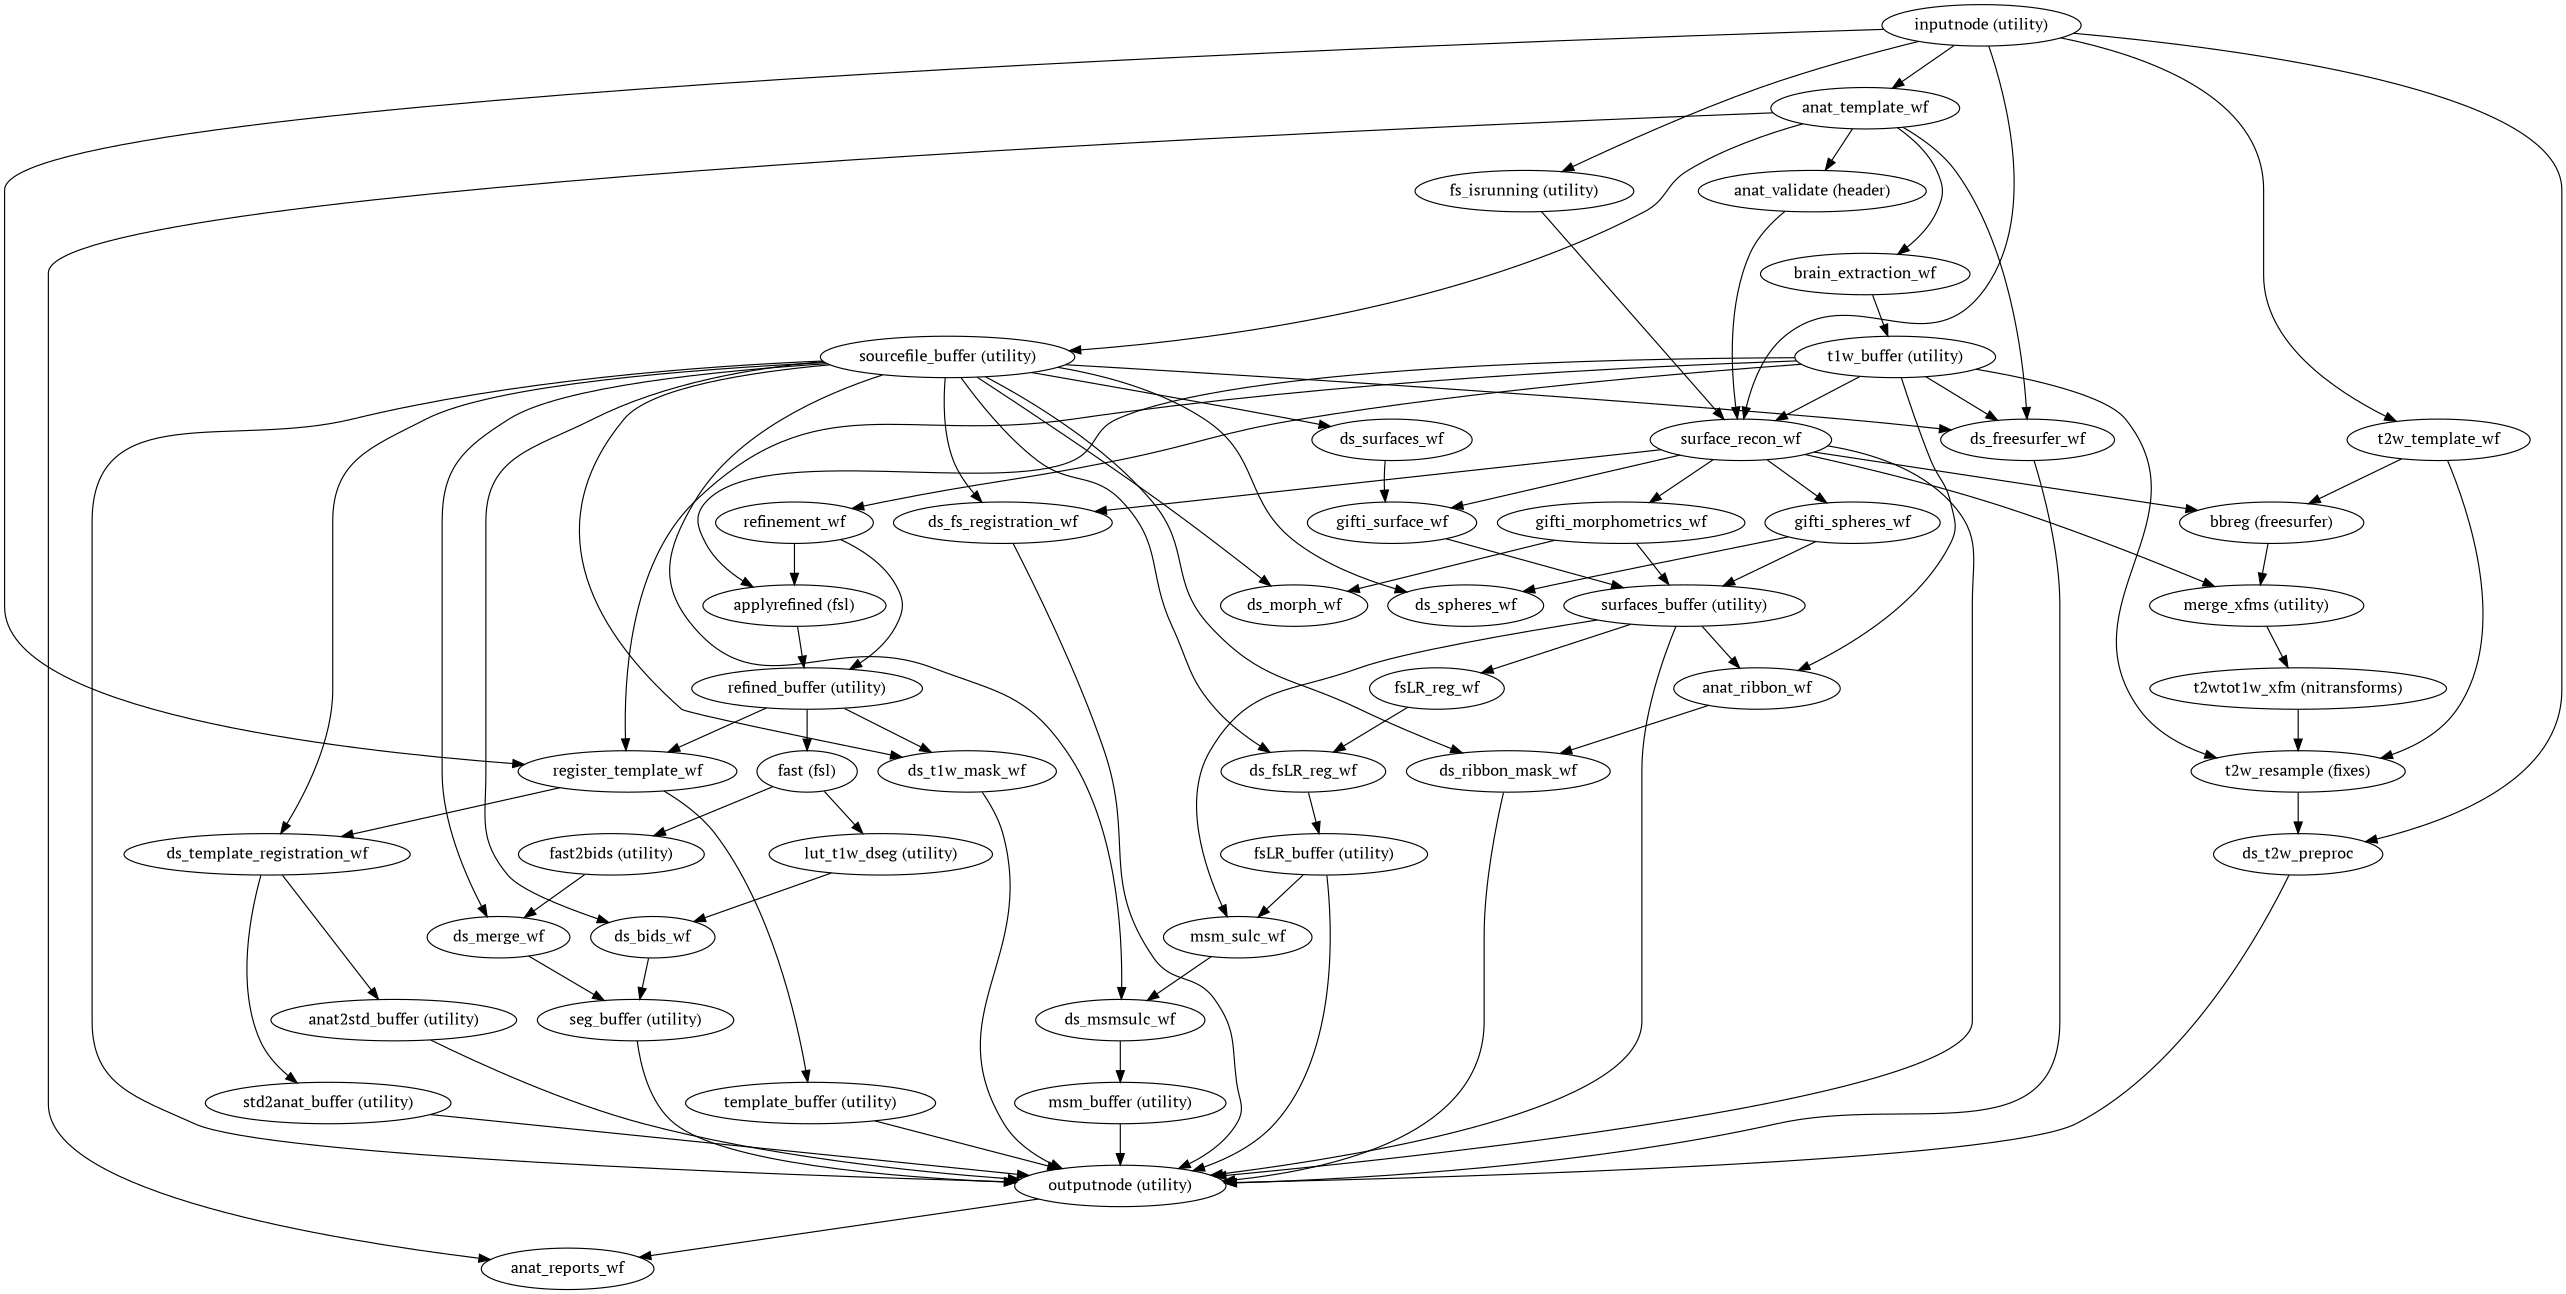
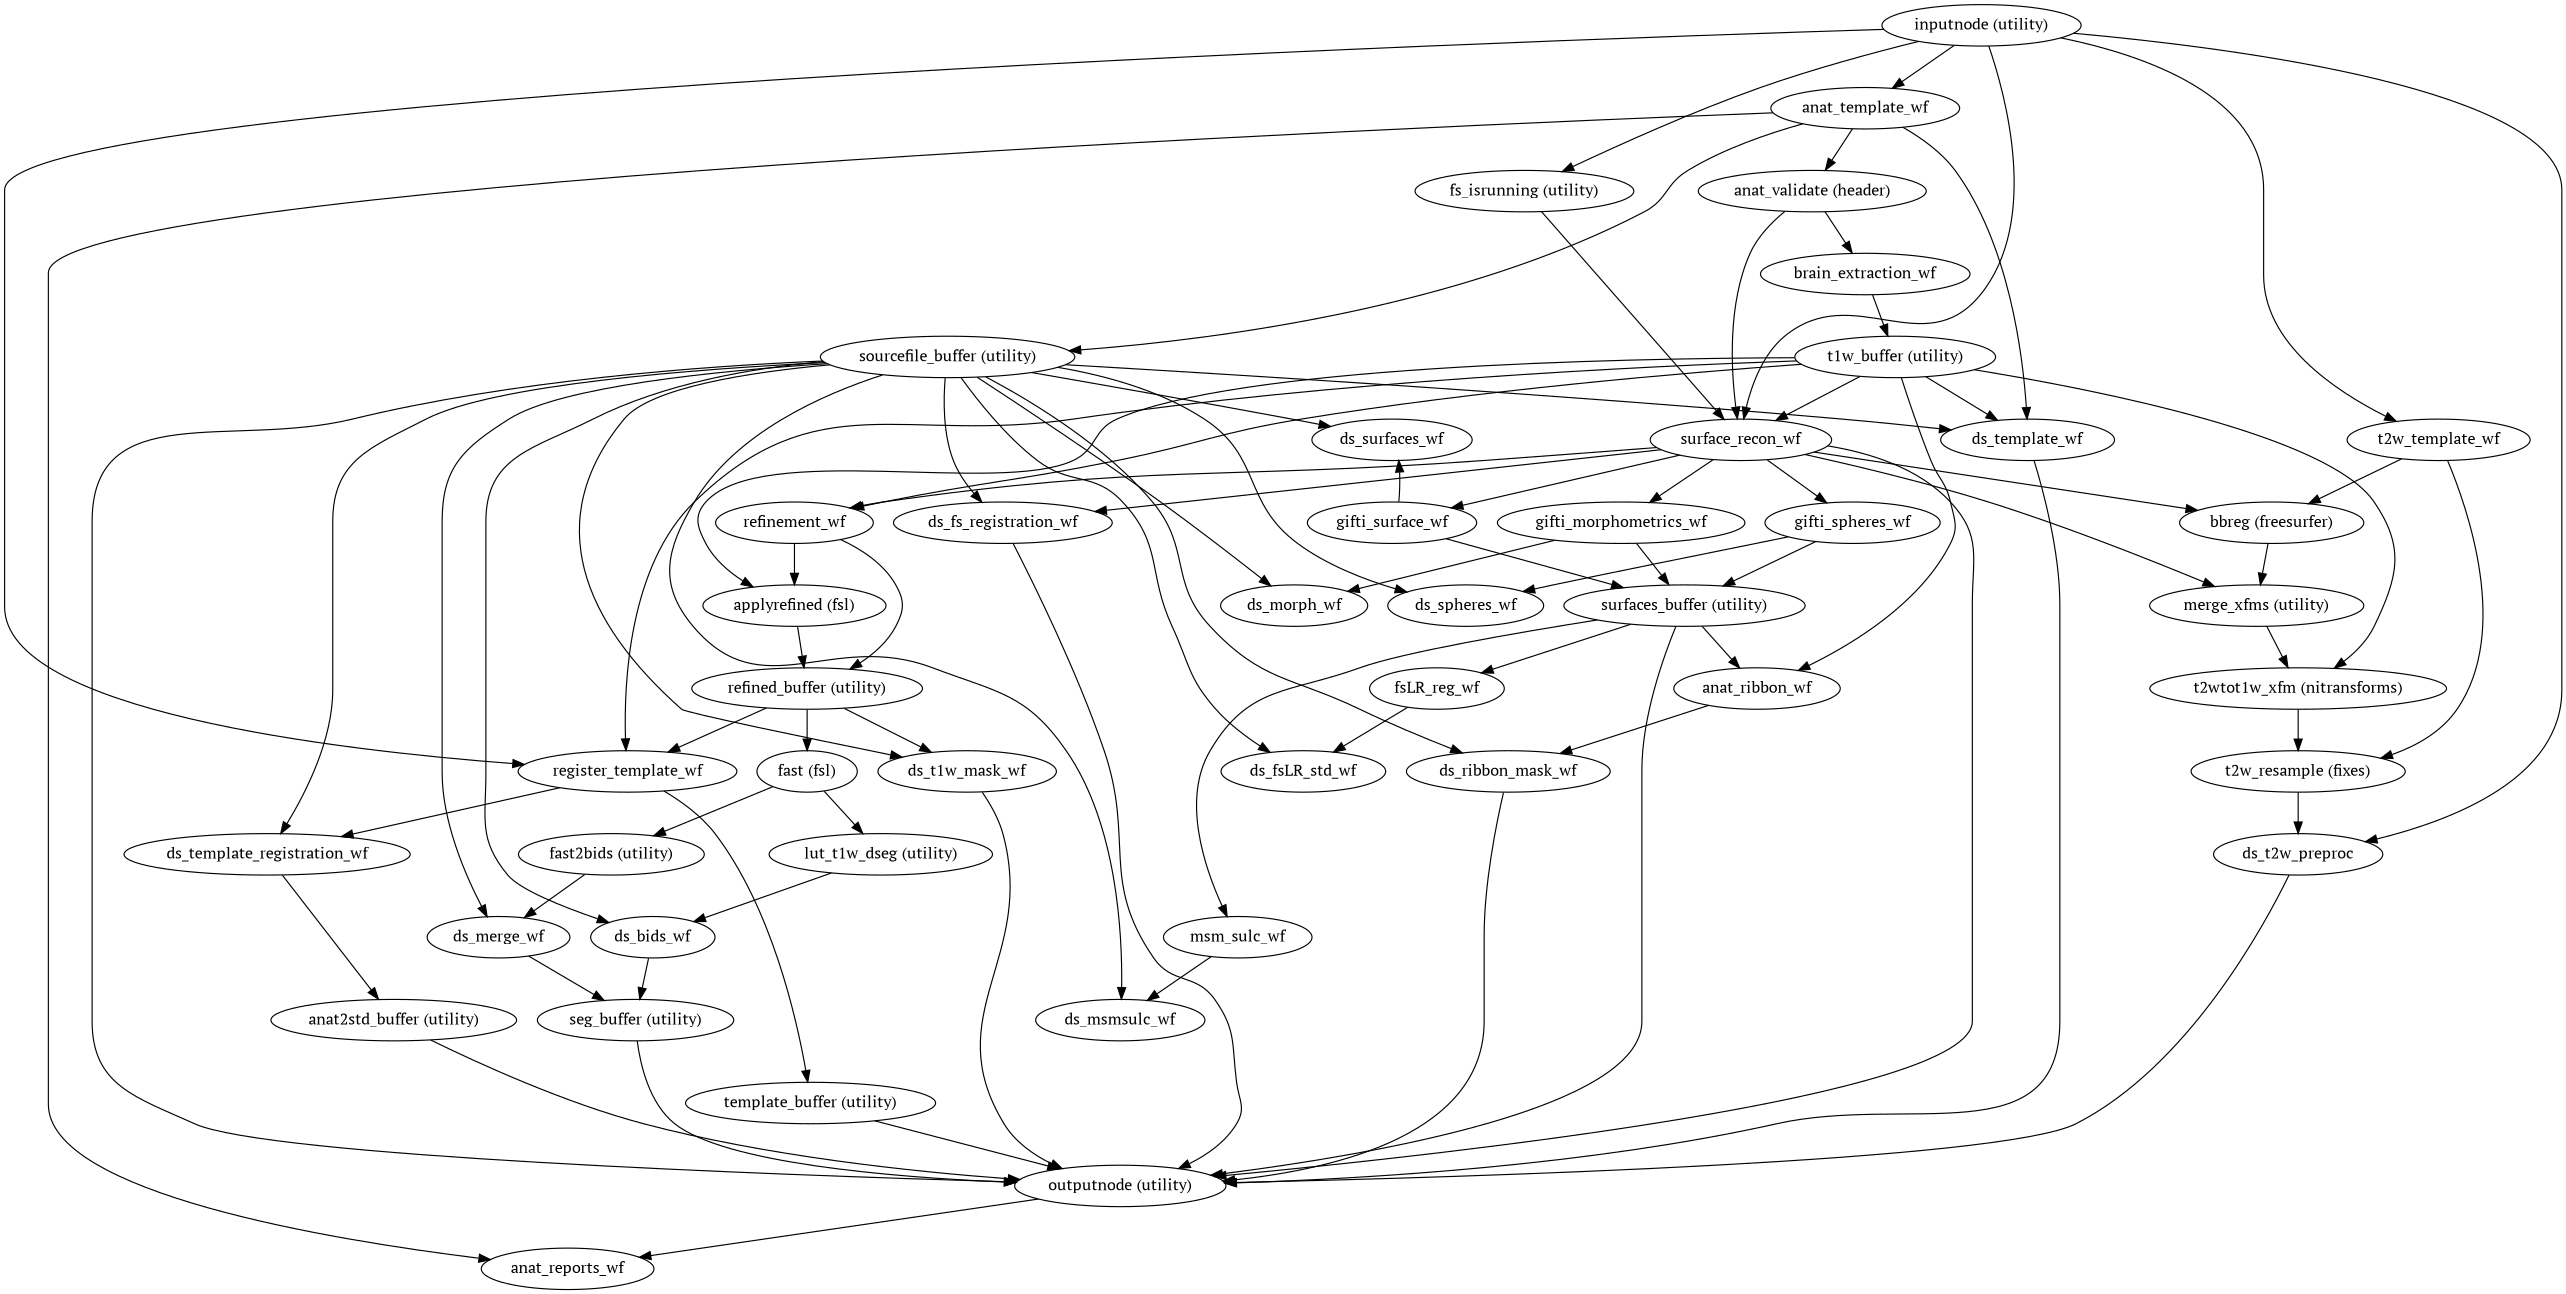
(1942, 185) -> (1835, 228)
(2028, 440) -> (2028, 440)
none -> (1259, 472)
(1384, 472) -> (1400, 487)
(2146, 526) -> (2269, 440)
(1303, 771) -> (1303, 771)
(1324, 854) -> none
(328, 1103) -> none
(1120, 1103) -> none
